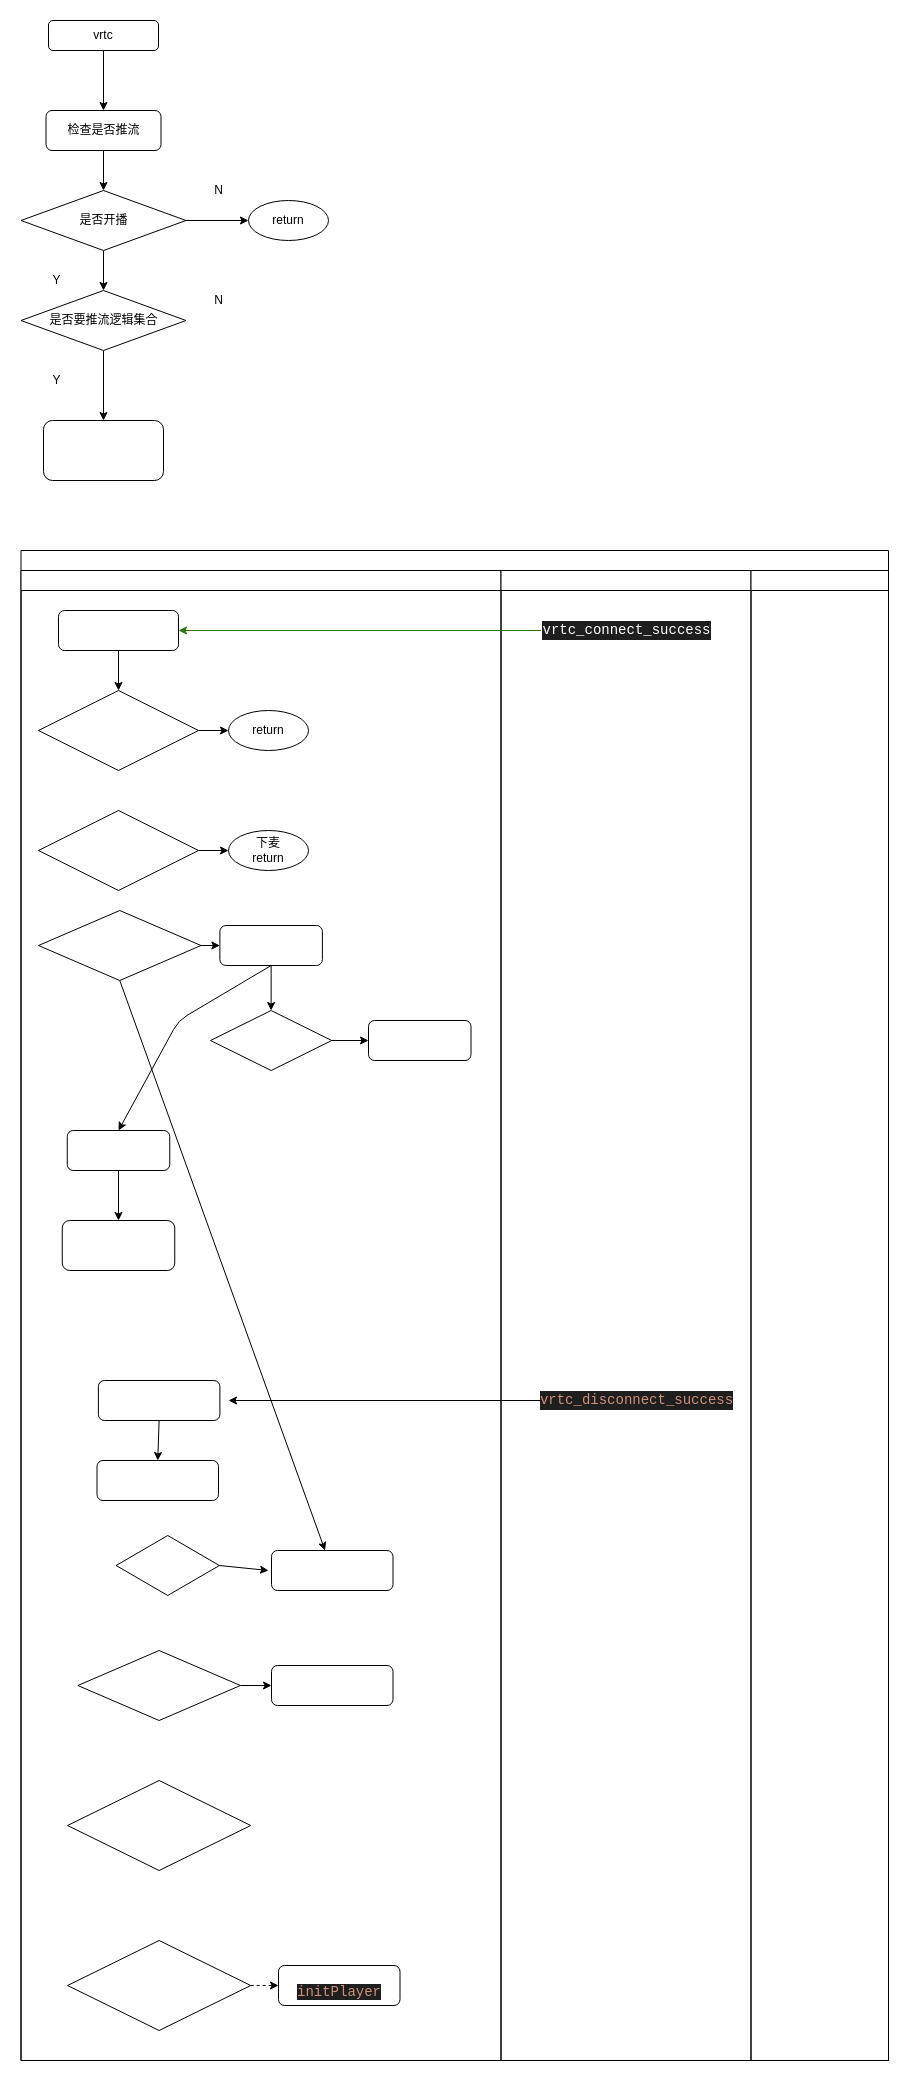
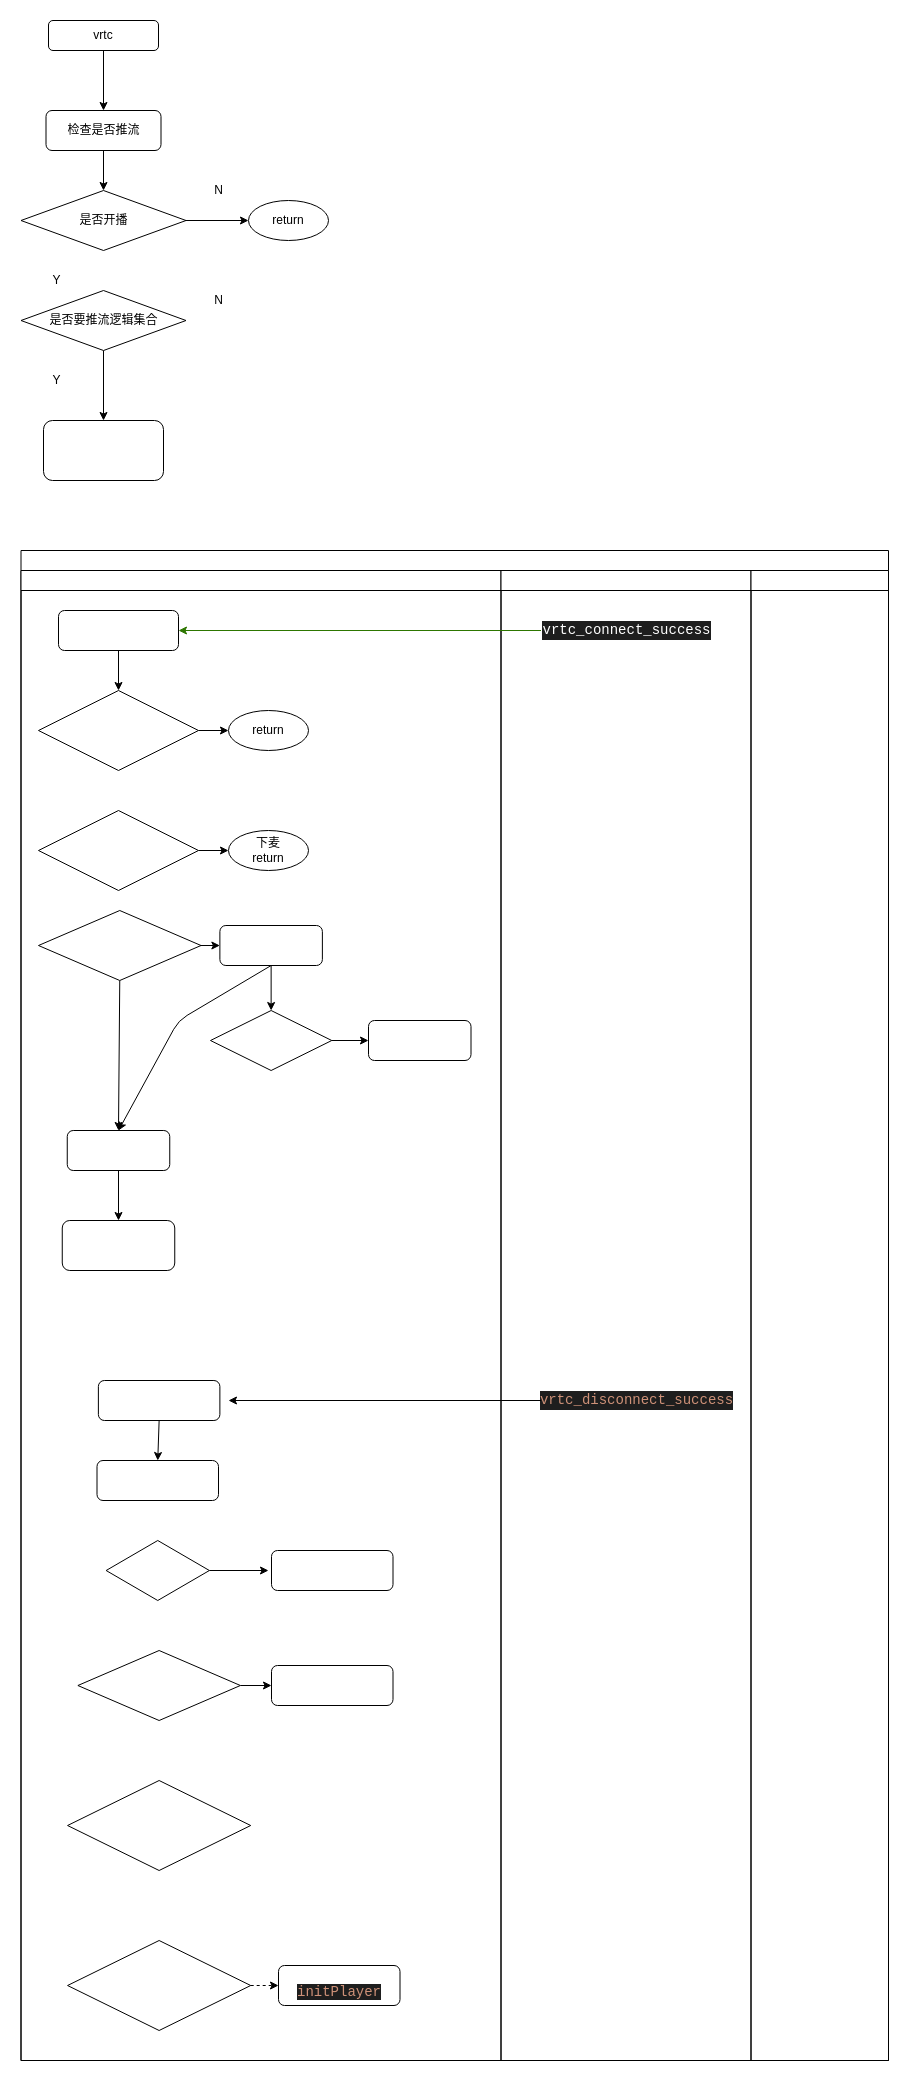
(104, 267) -> none
(221, 1262) -> (119, 1052)
(168, 1566) -> (158, 1571)
